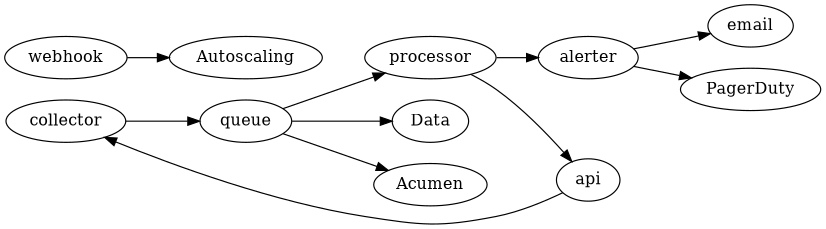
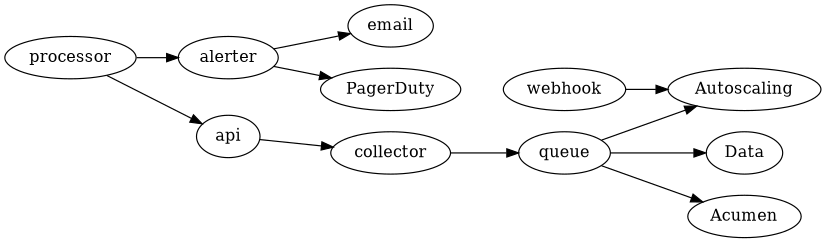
(328, 93) -> (644, 125)
